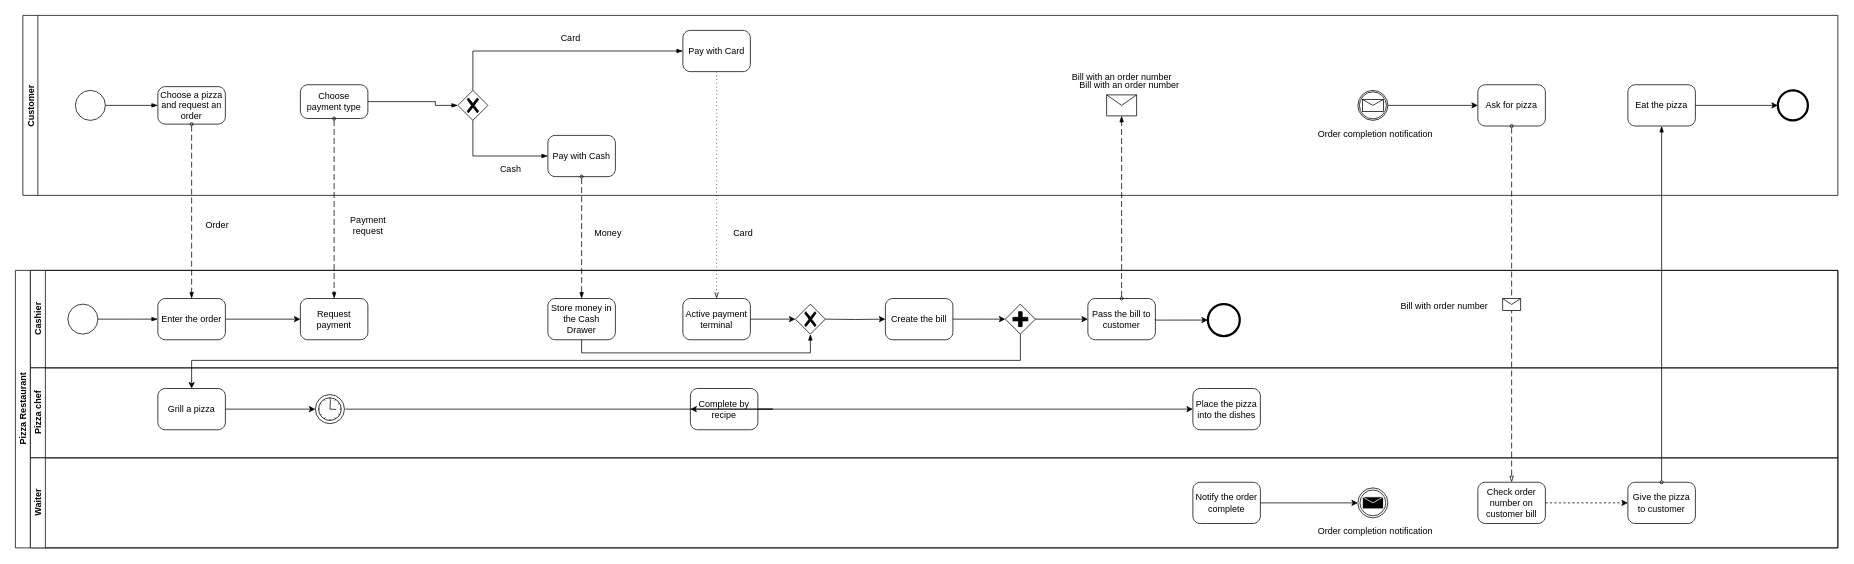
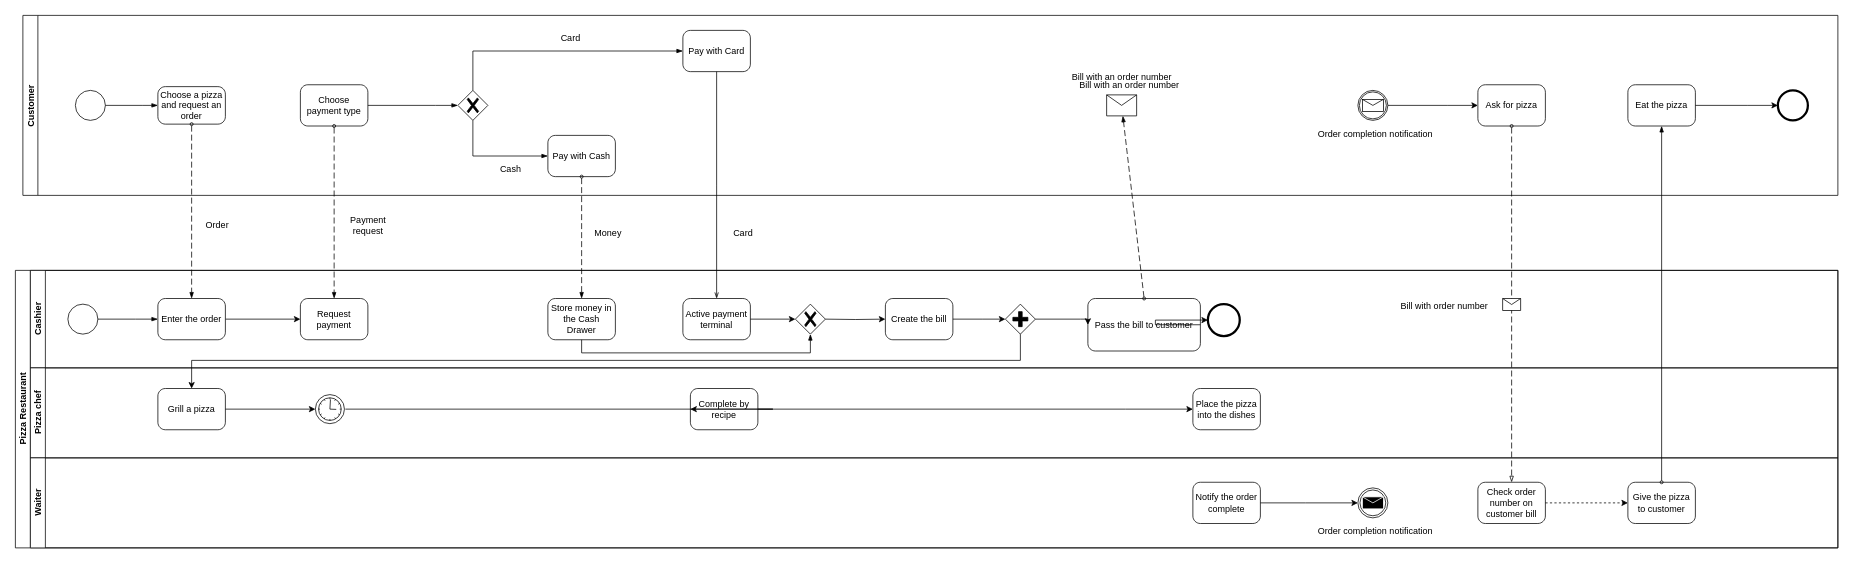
(334, 102) -> (334, 105)
(717, 184) -> (717, 184)
(1122, 319) -> (1144, 325)
